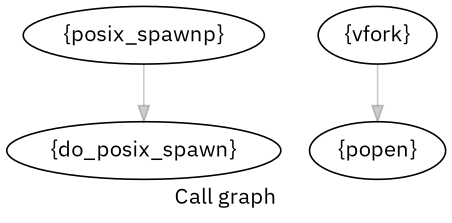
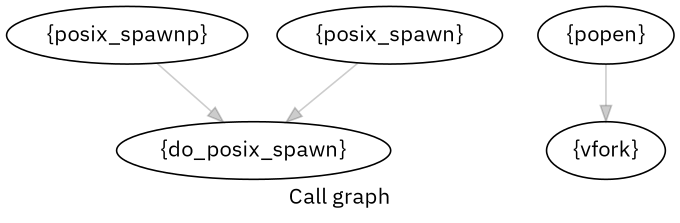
none -> (390, 35)
(378, 85) -> (606, 85)
